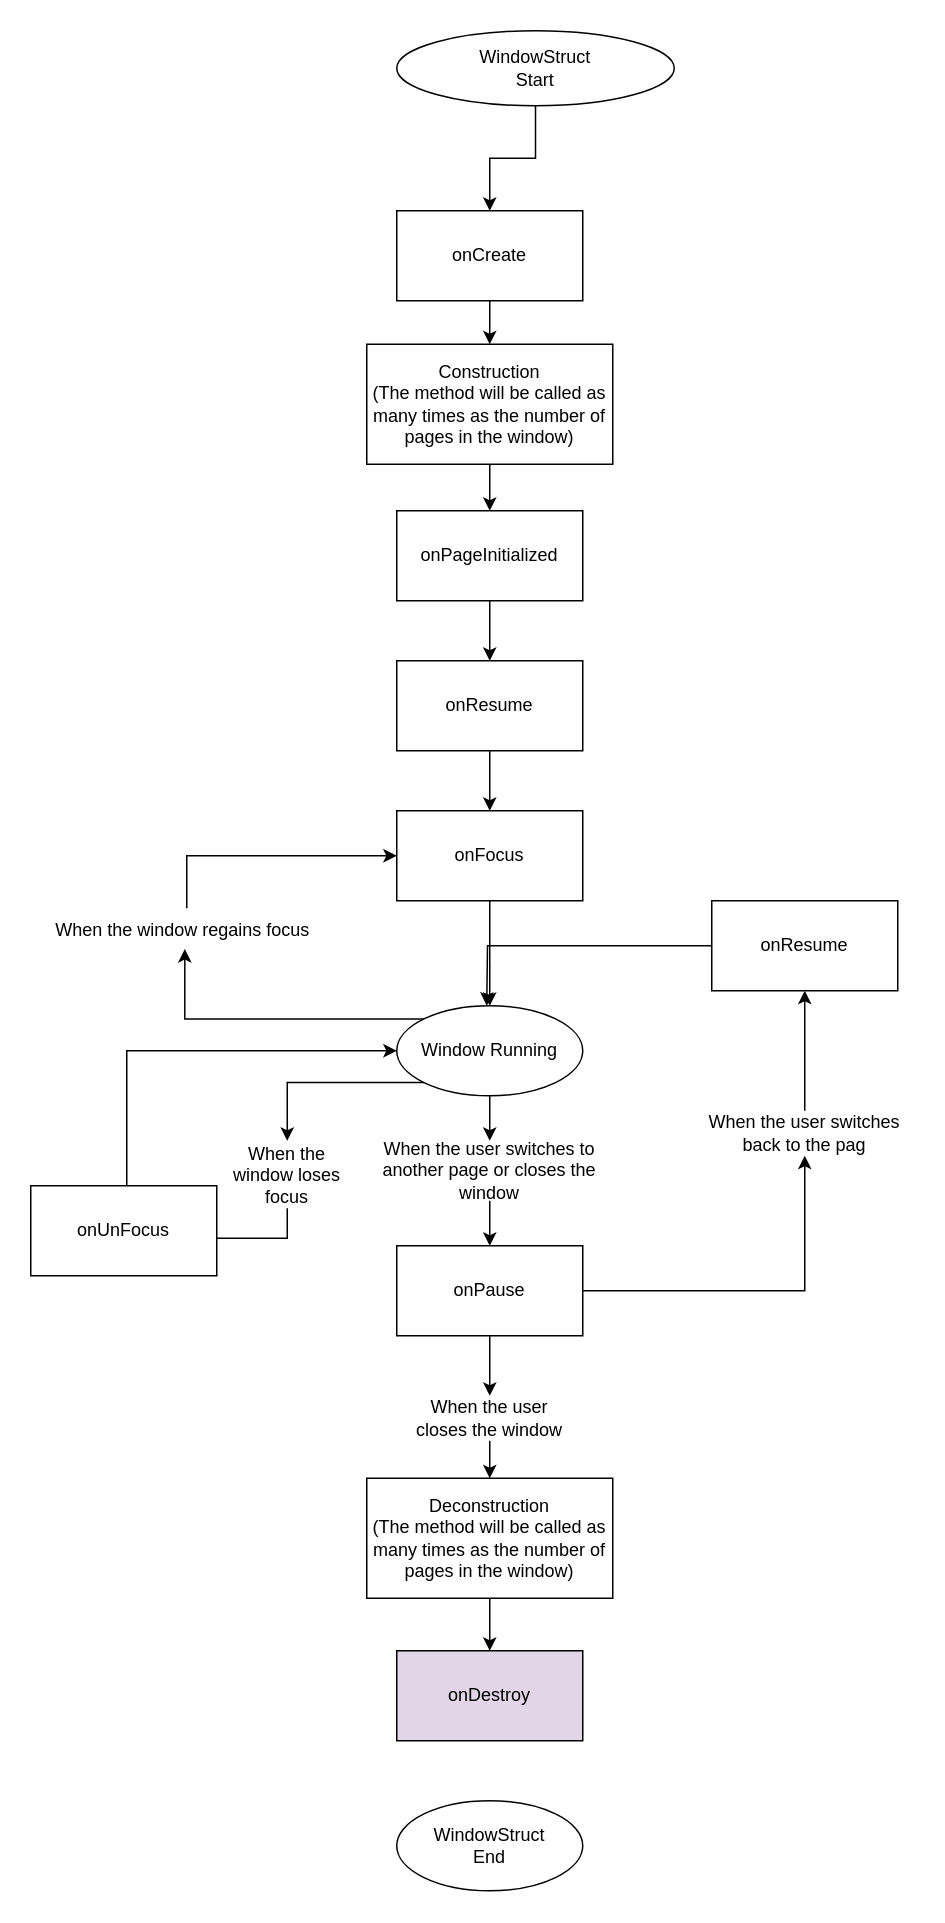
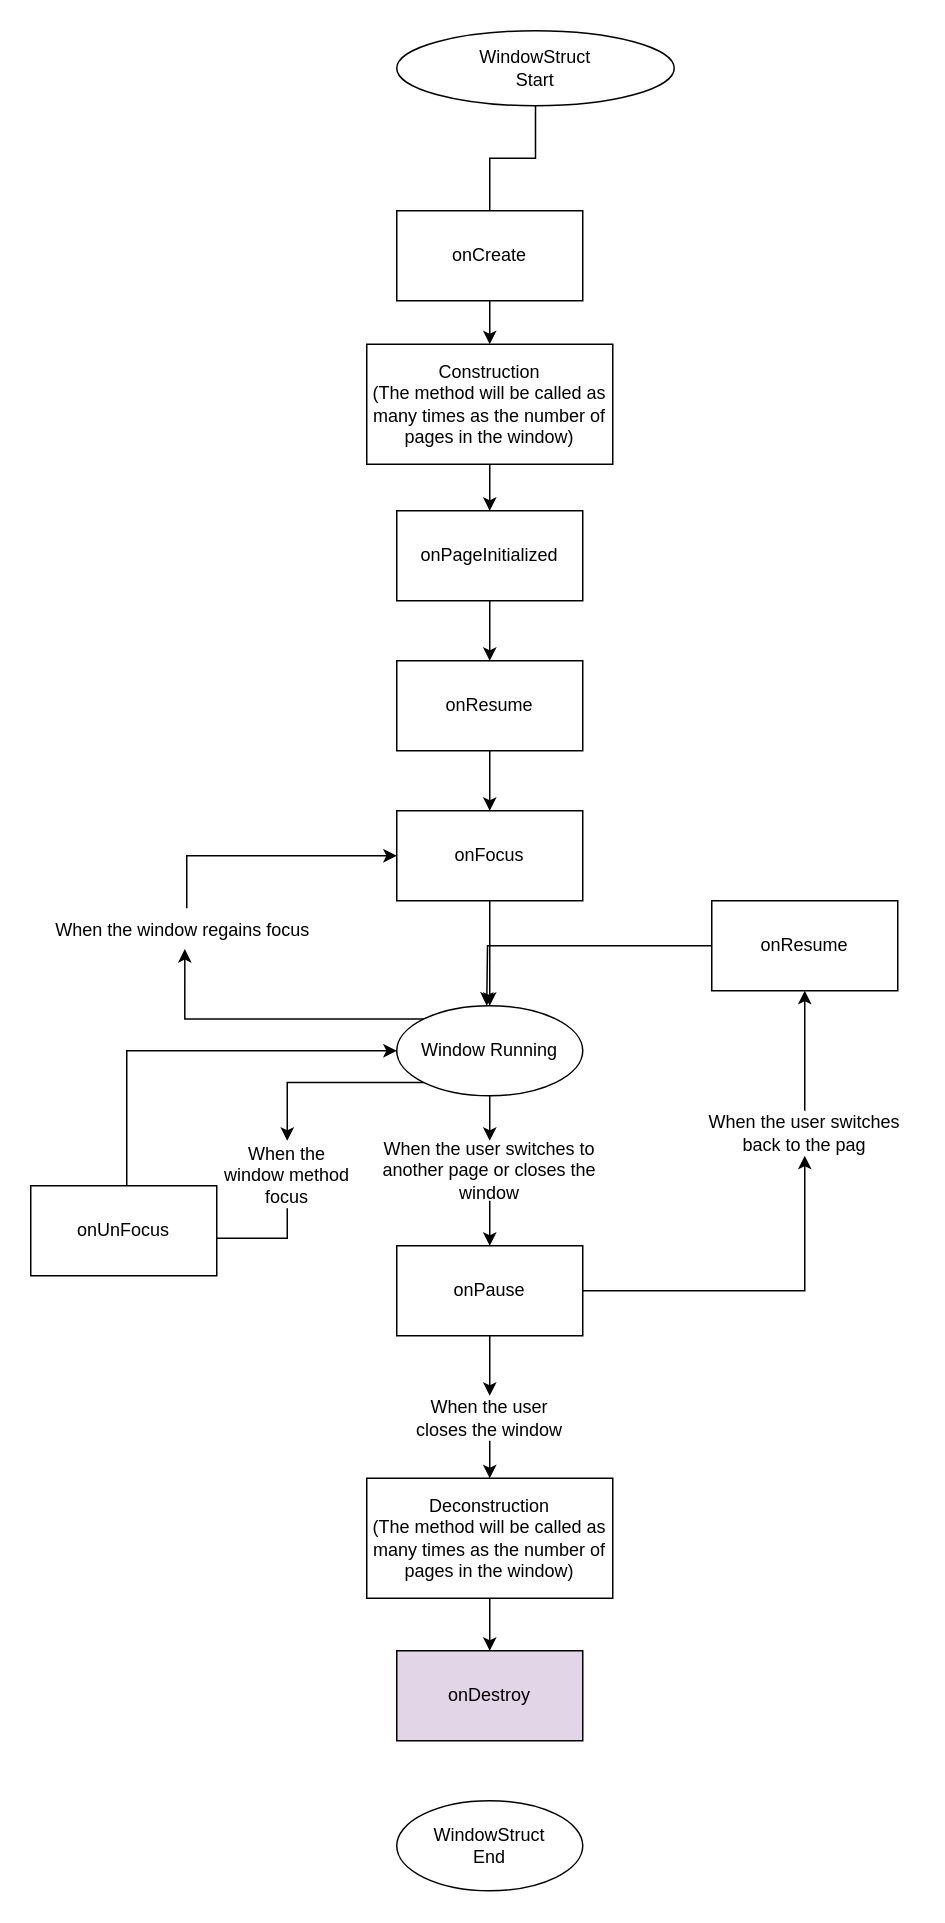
(490, 199) -> (490, 203)
(287, 1175) -> (287, 1175)
